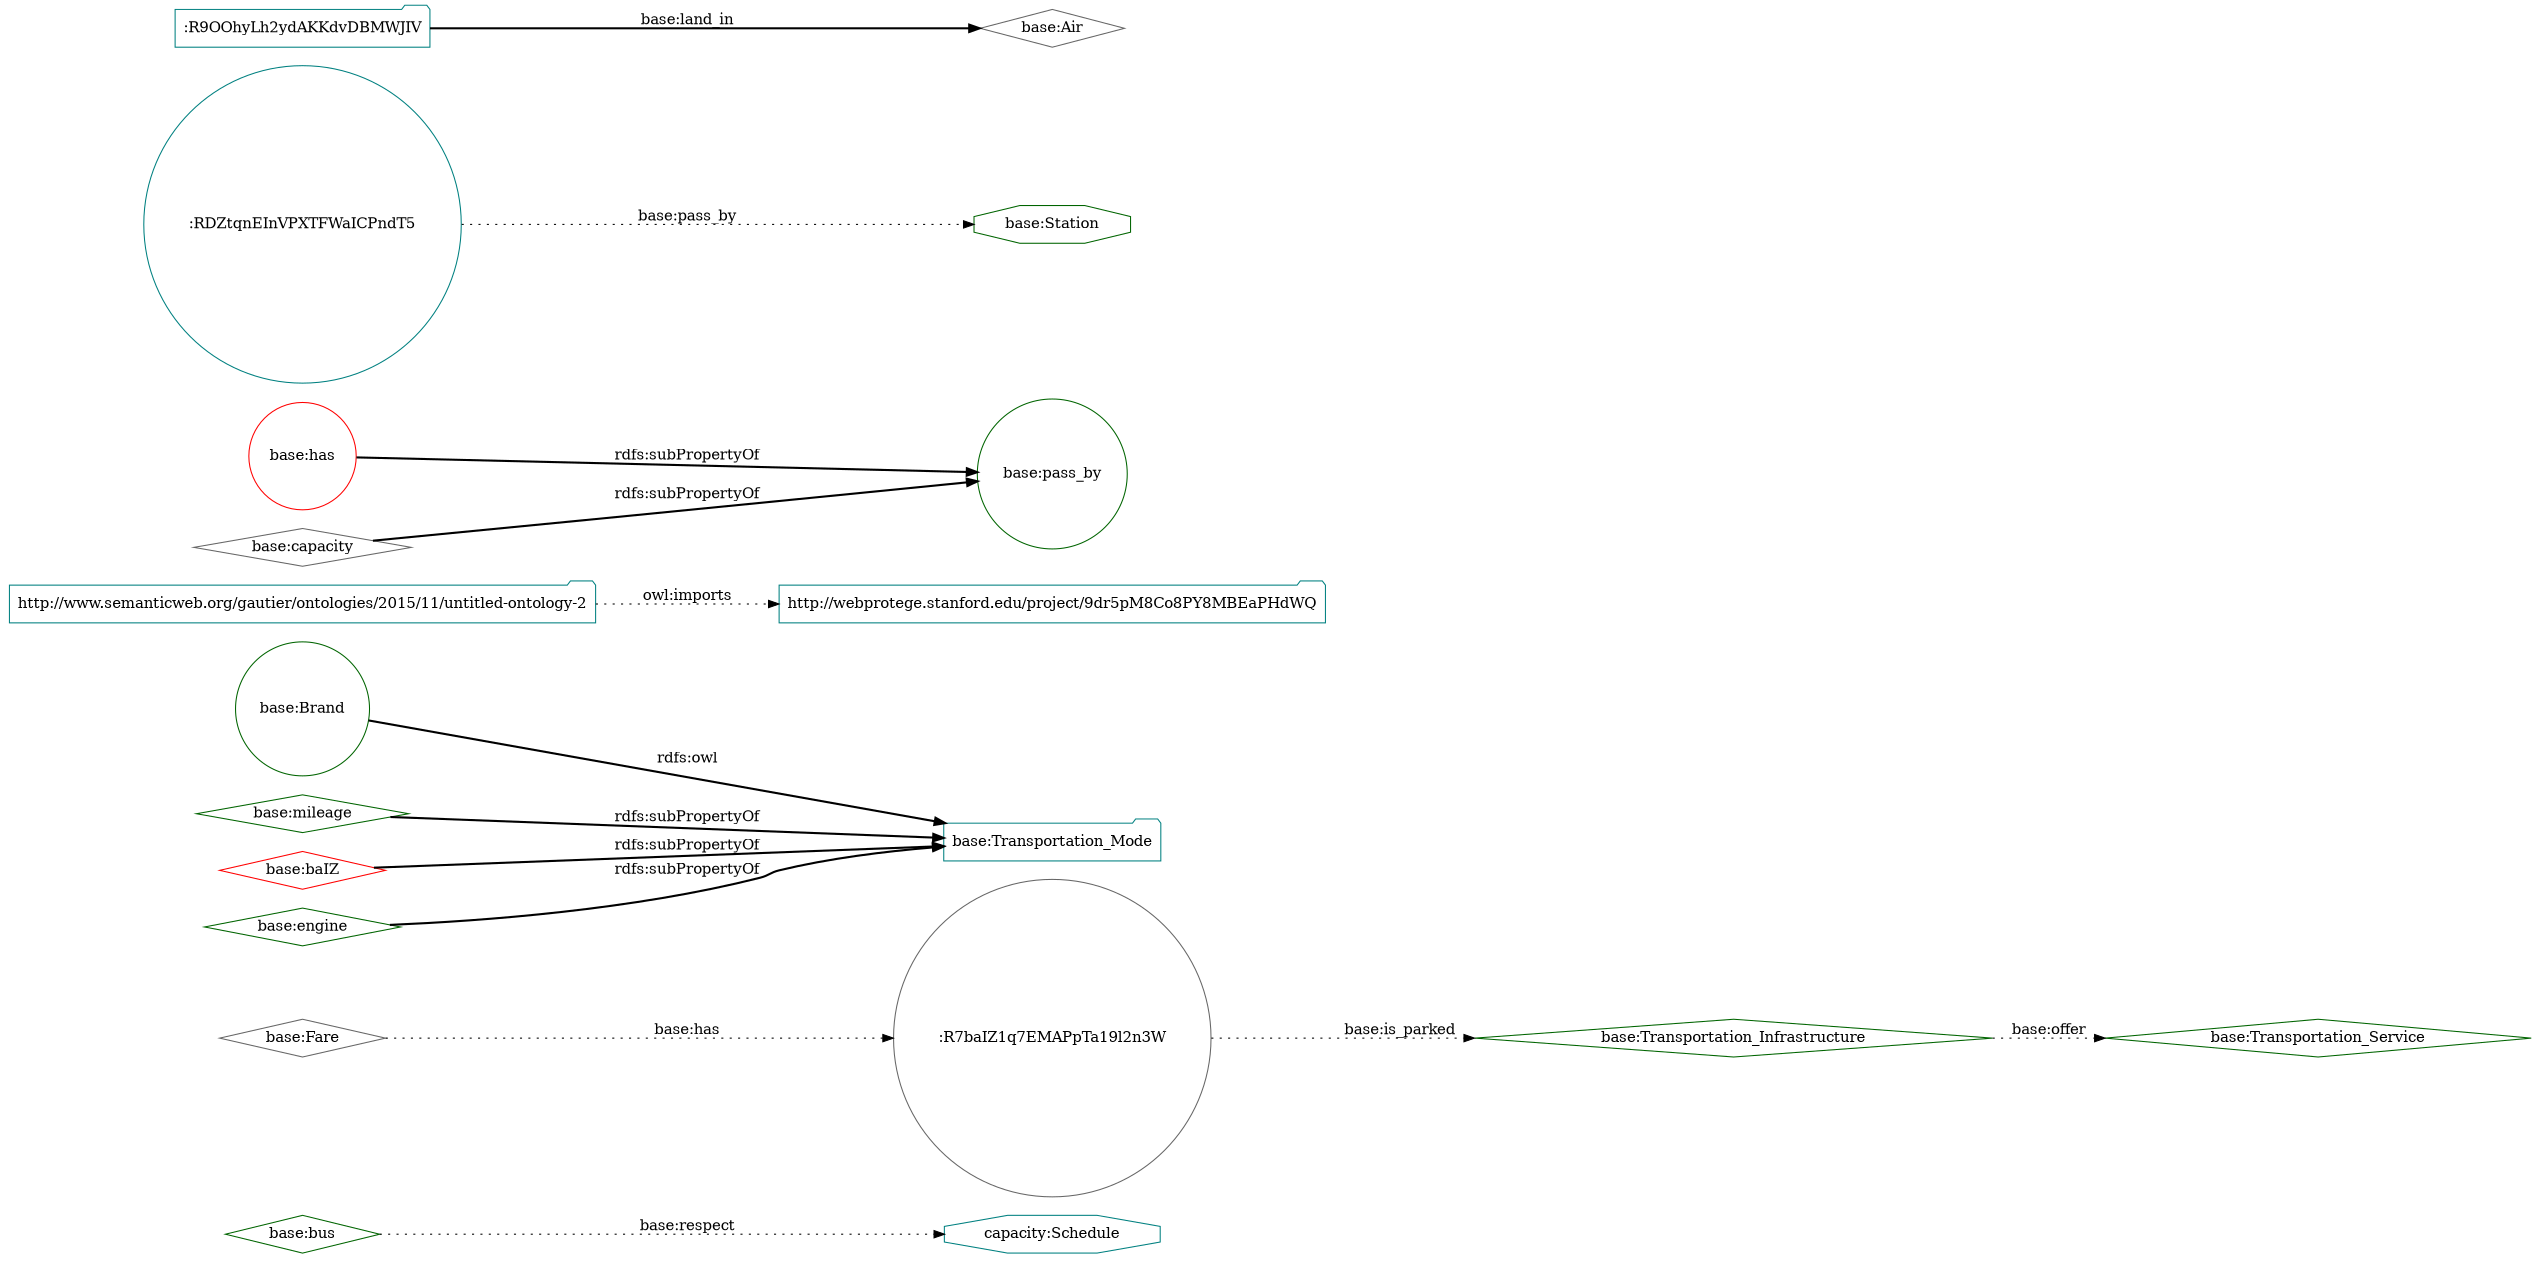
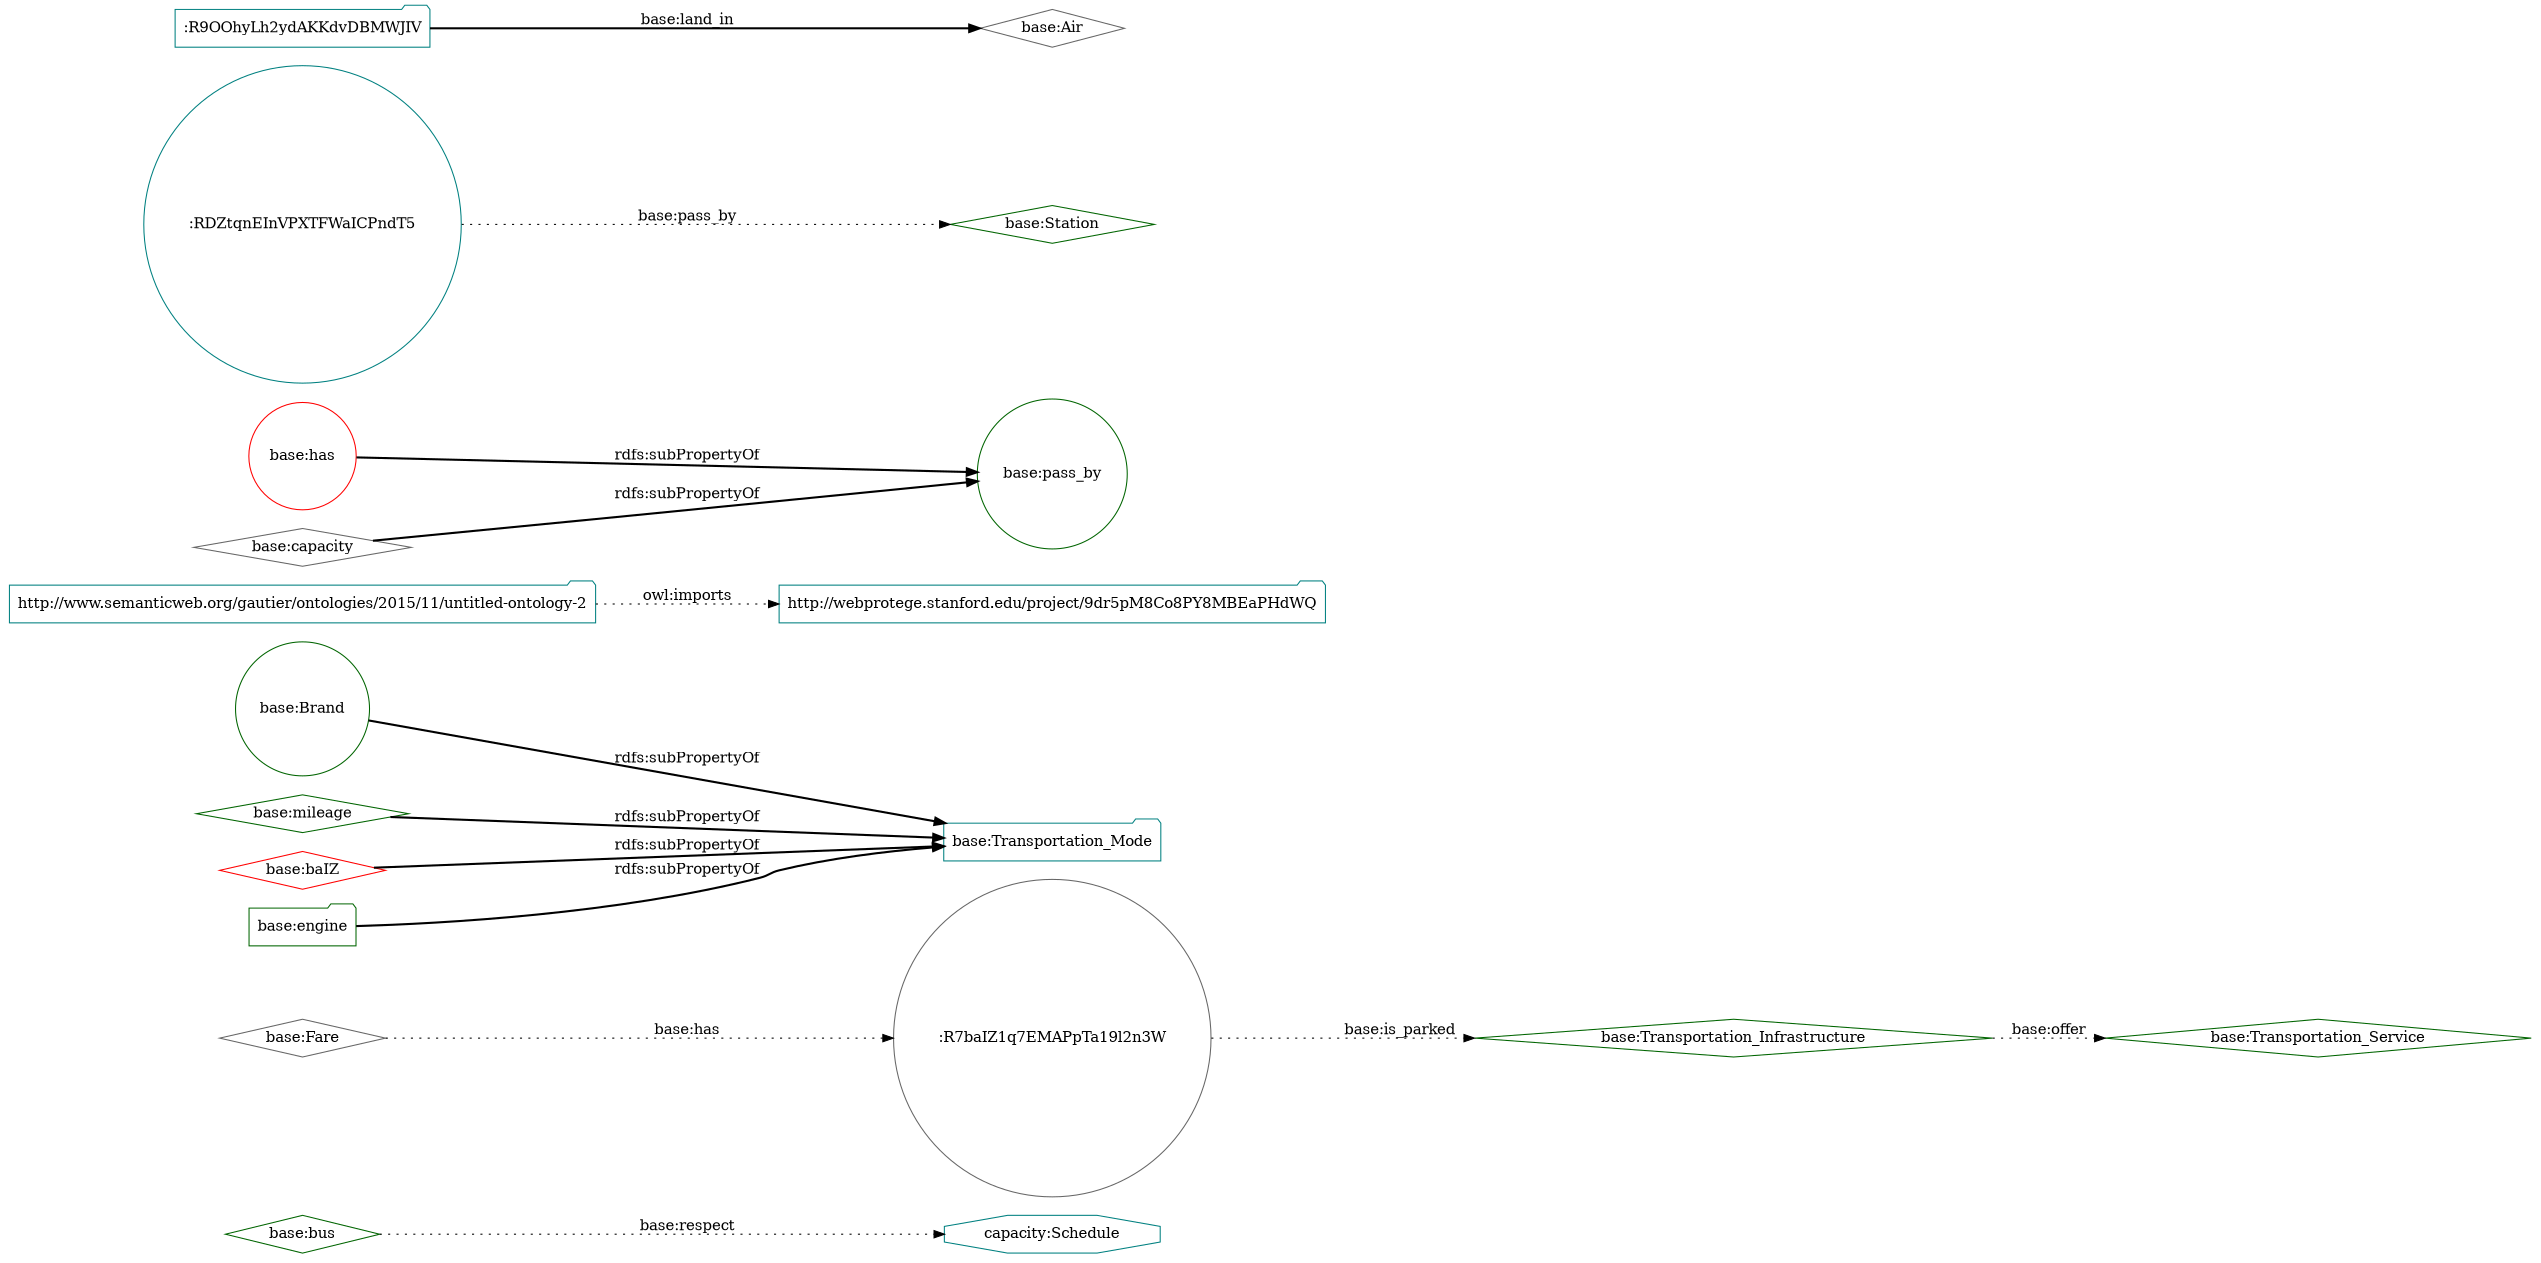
(1052, 224) -> (1052, 224)
(687, 759) -> (687, 759)
(303, 927) -> (303, 927)
